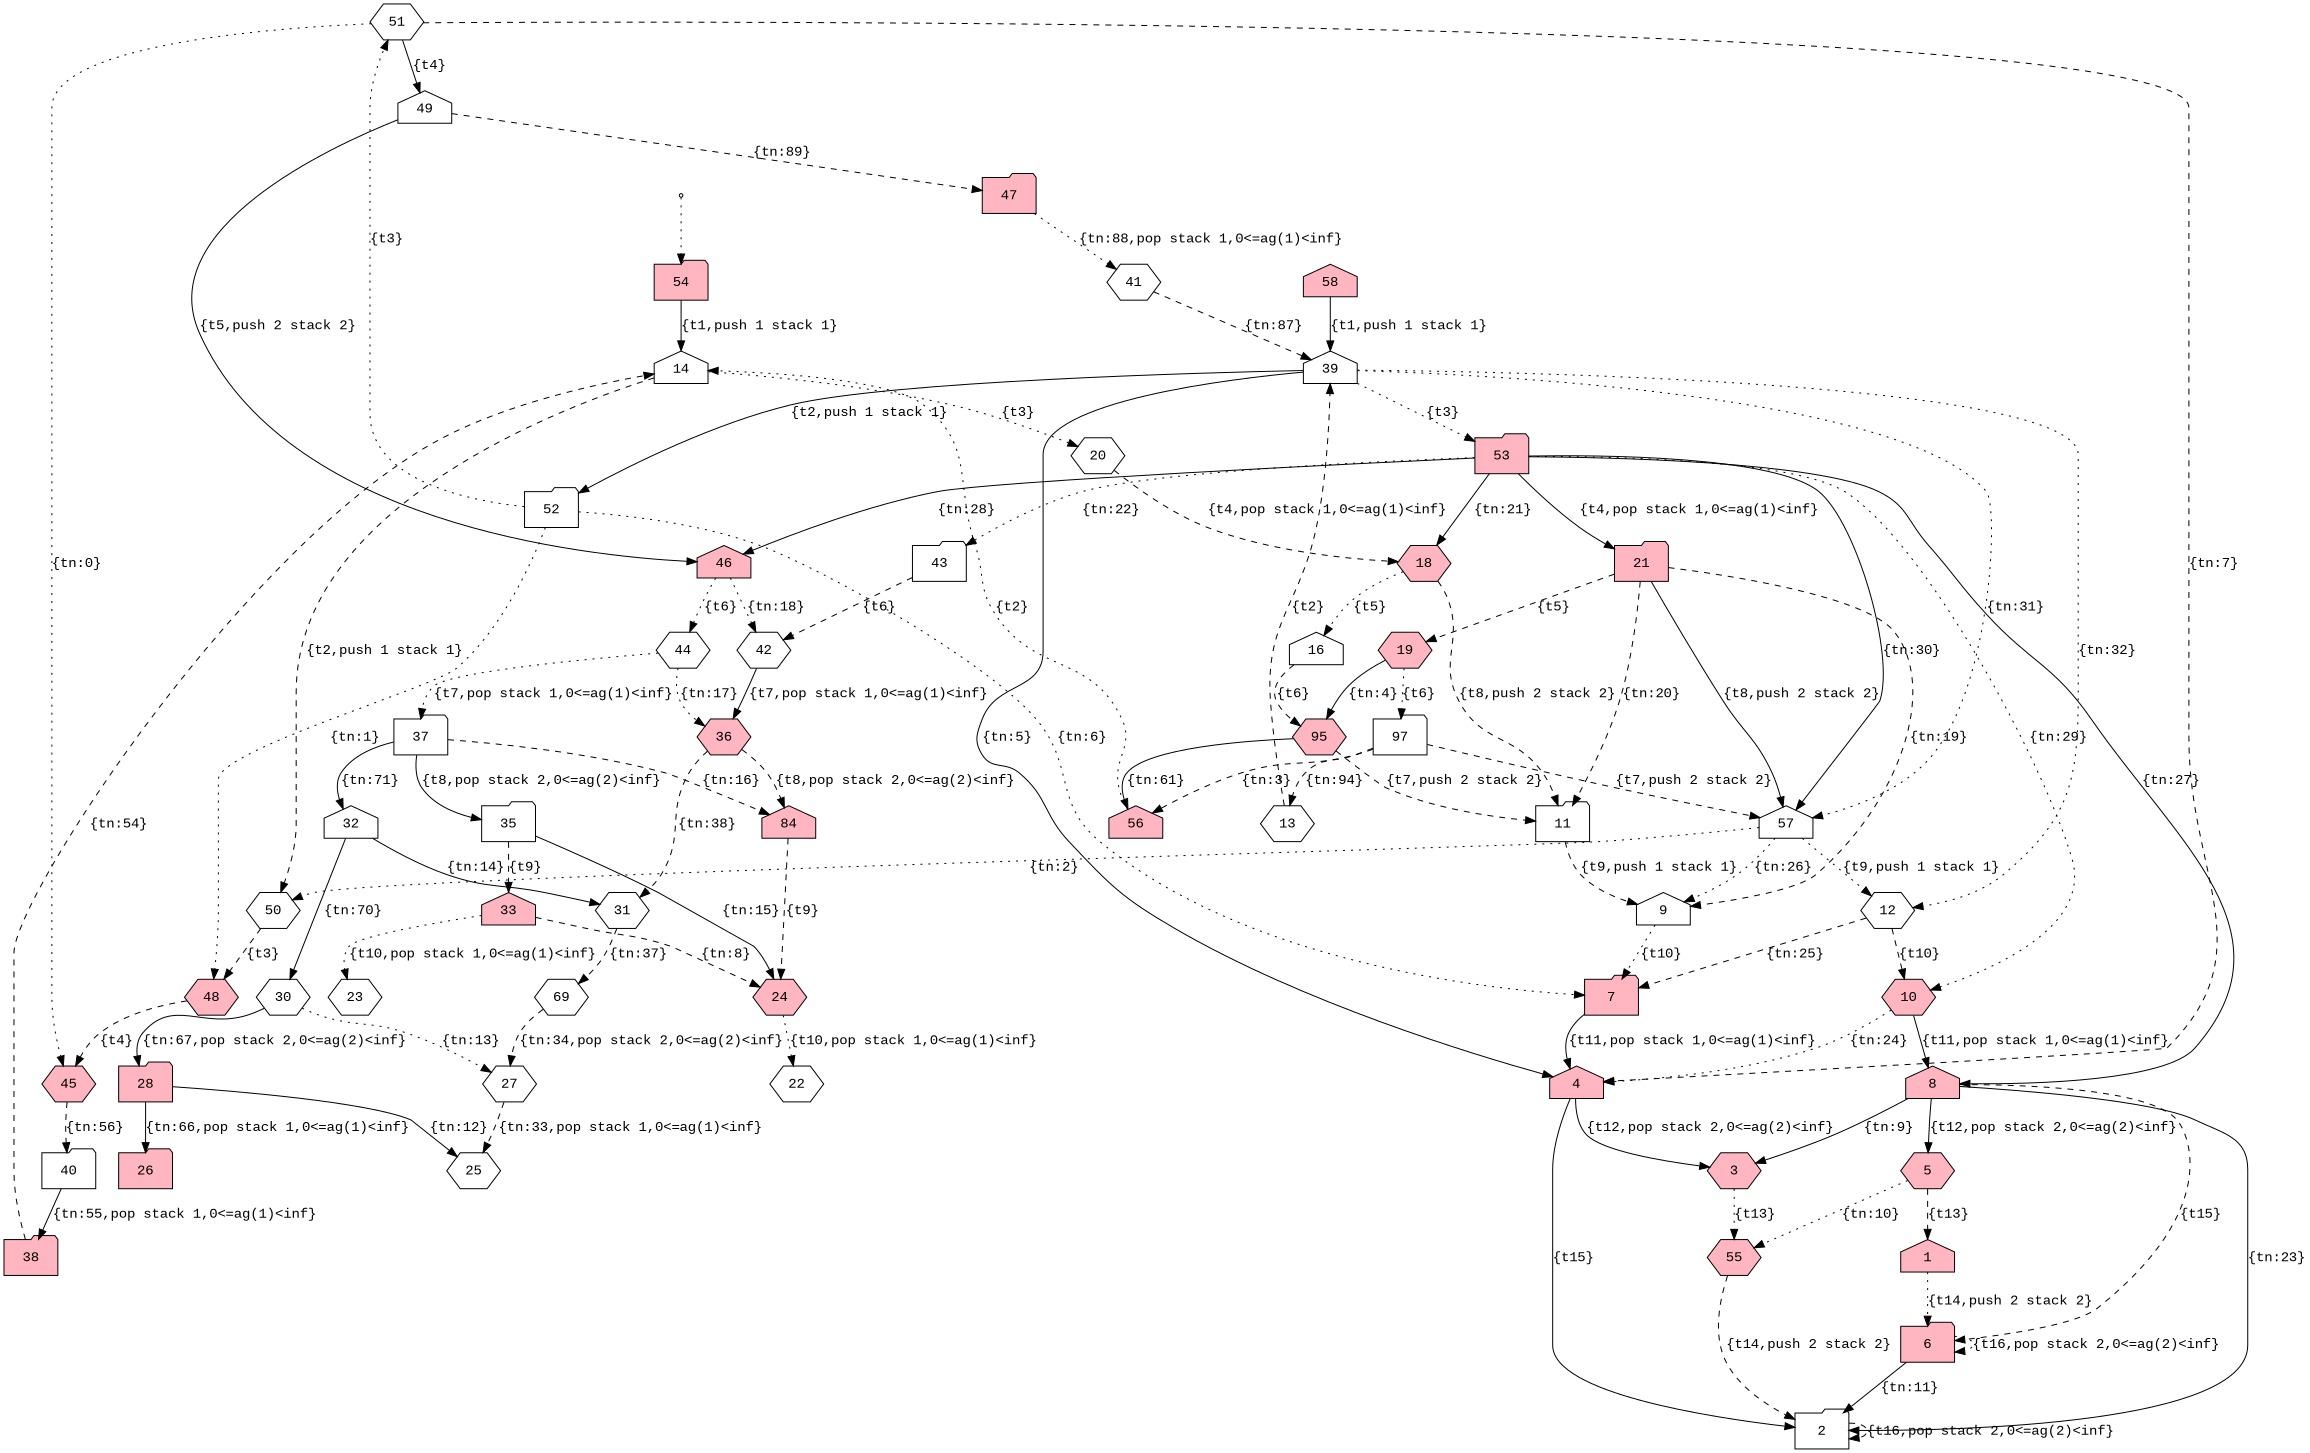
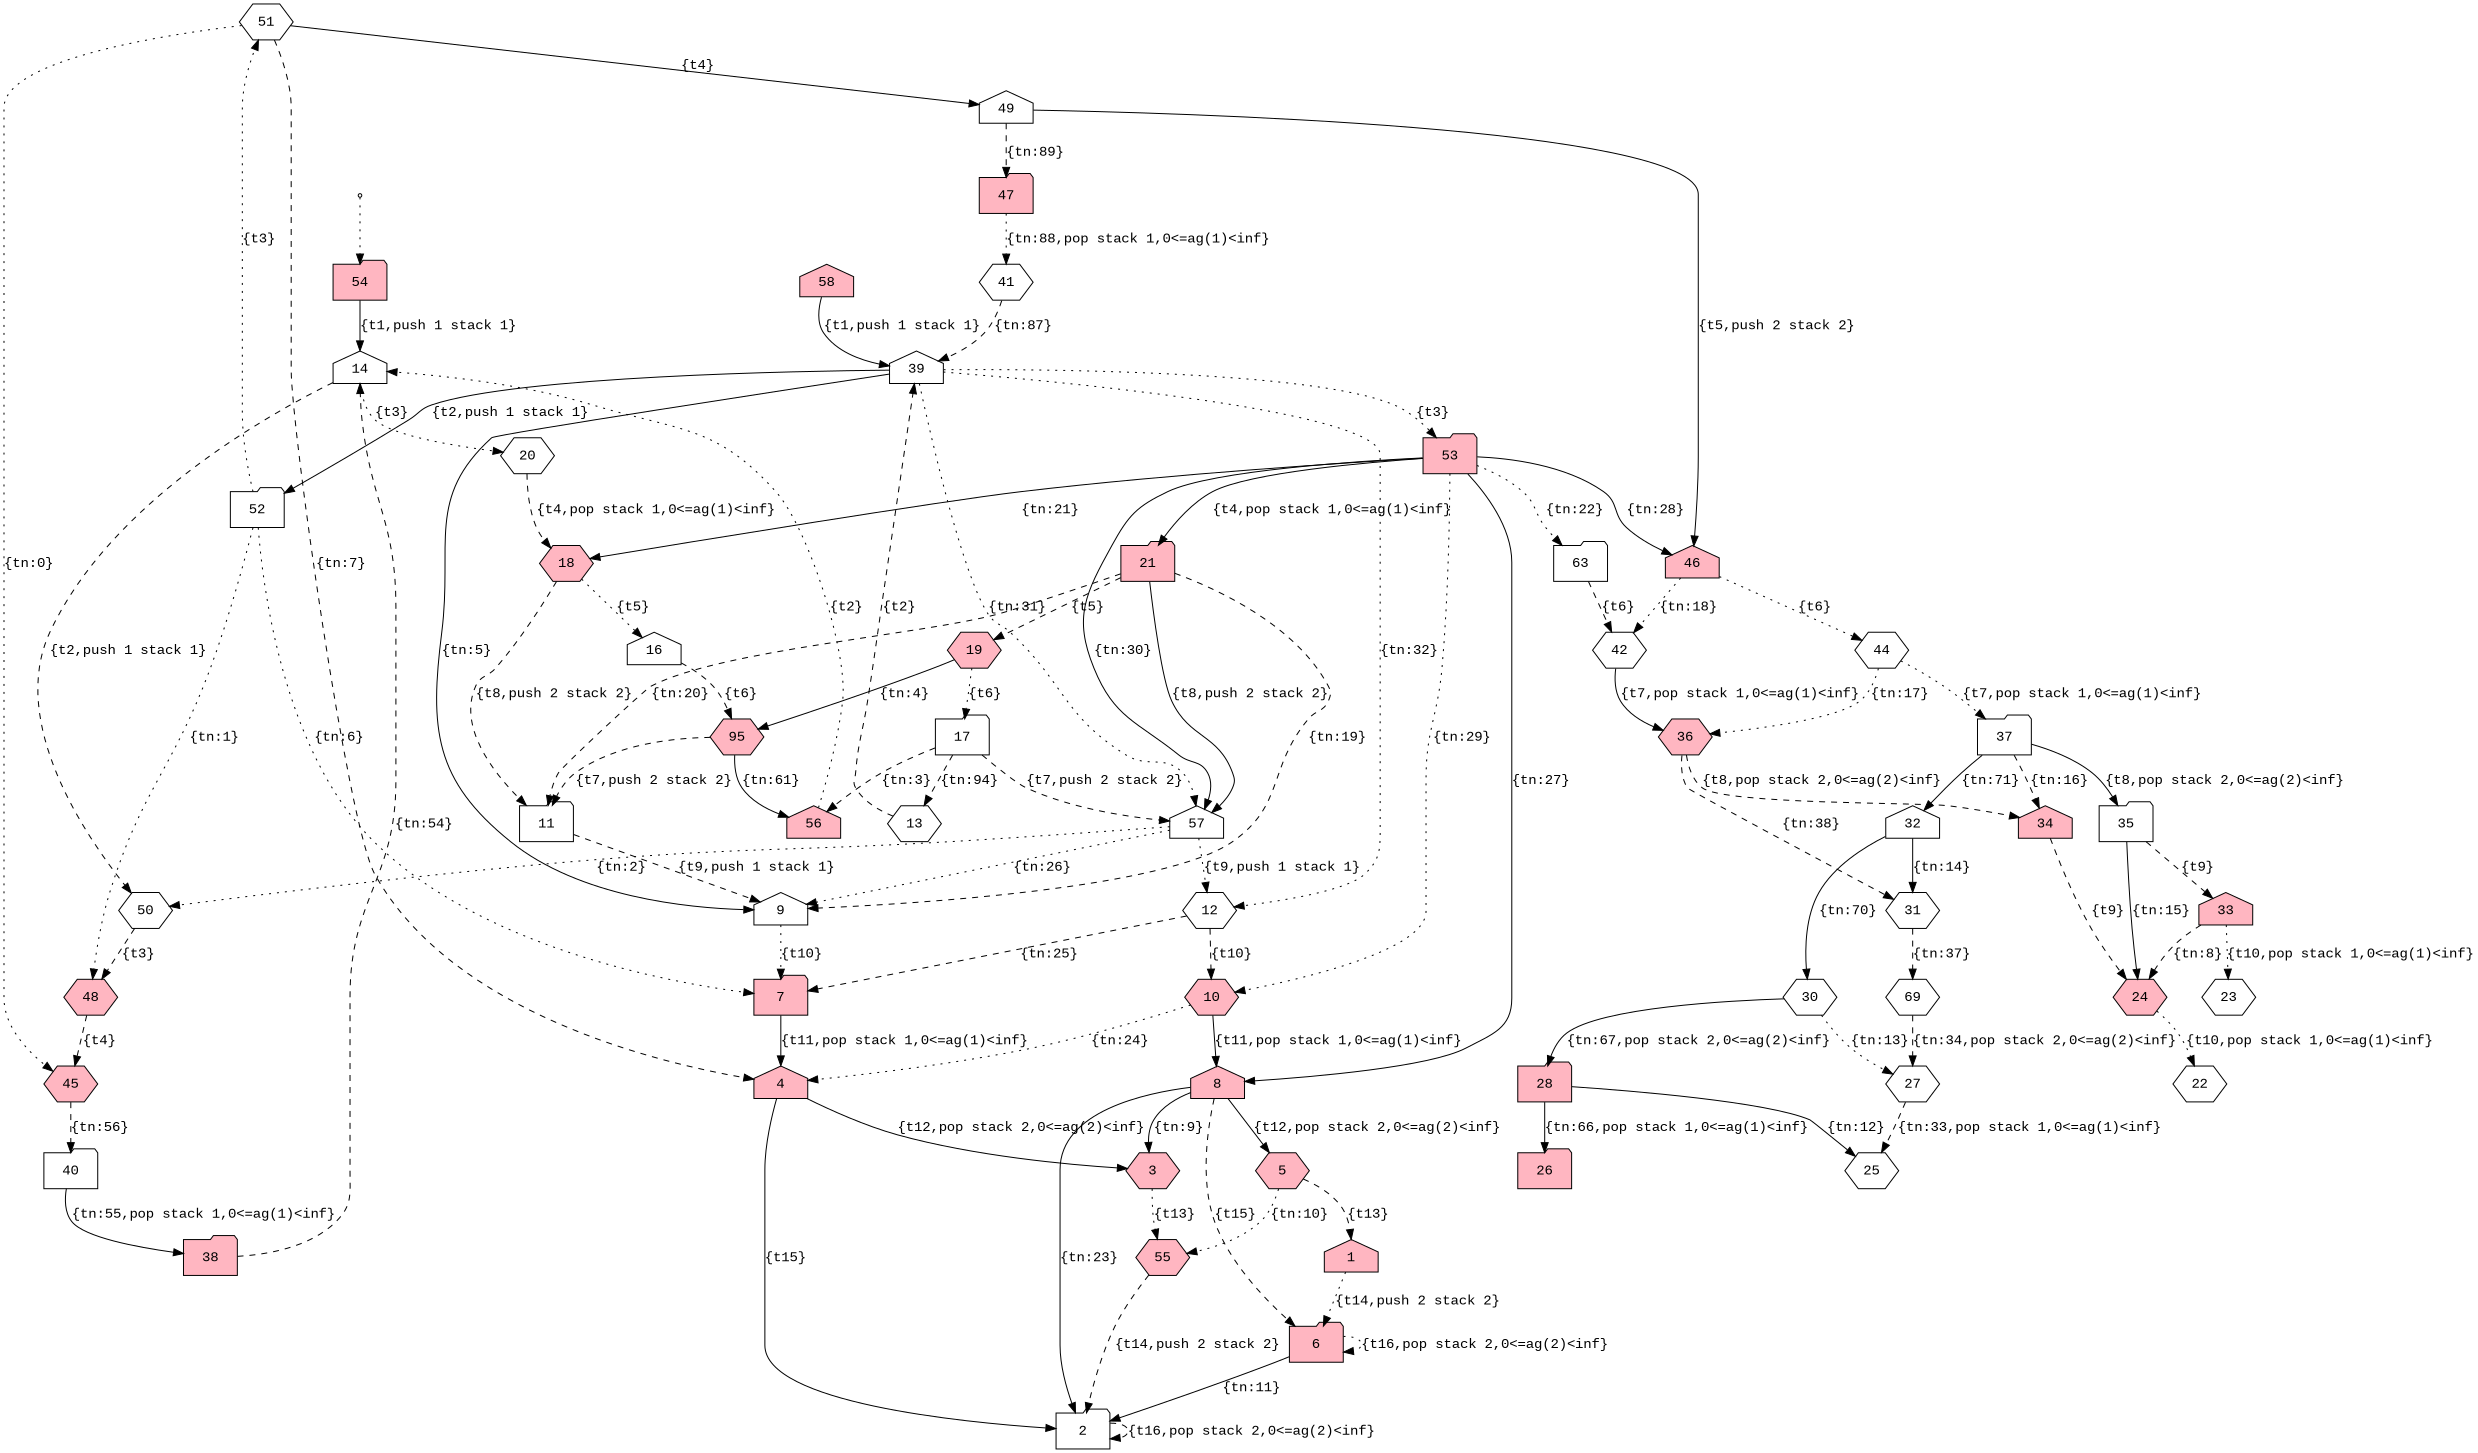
(939, 563) -> (1581, 563)
(1400, 737) -> (962, 737)
(1003, 766) -> (445, 567)
(789, 824) -> (2045, 824)
